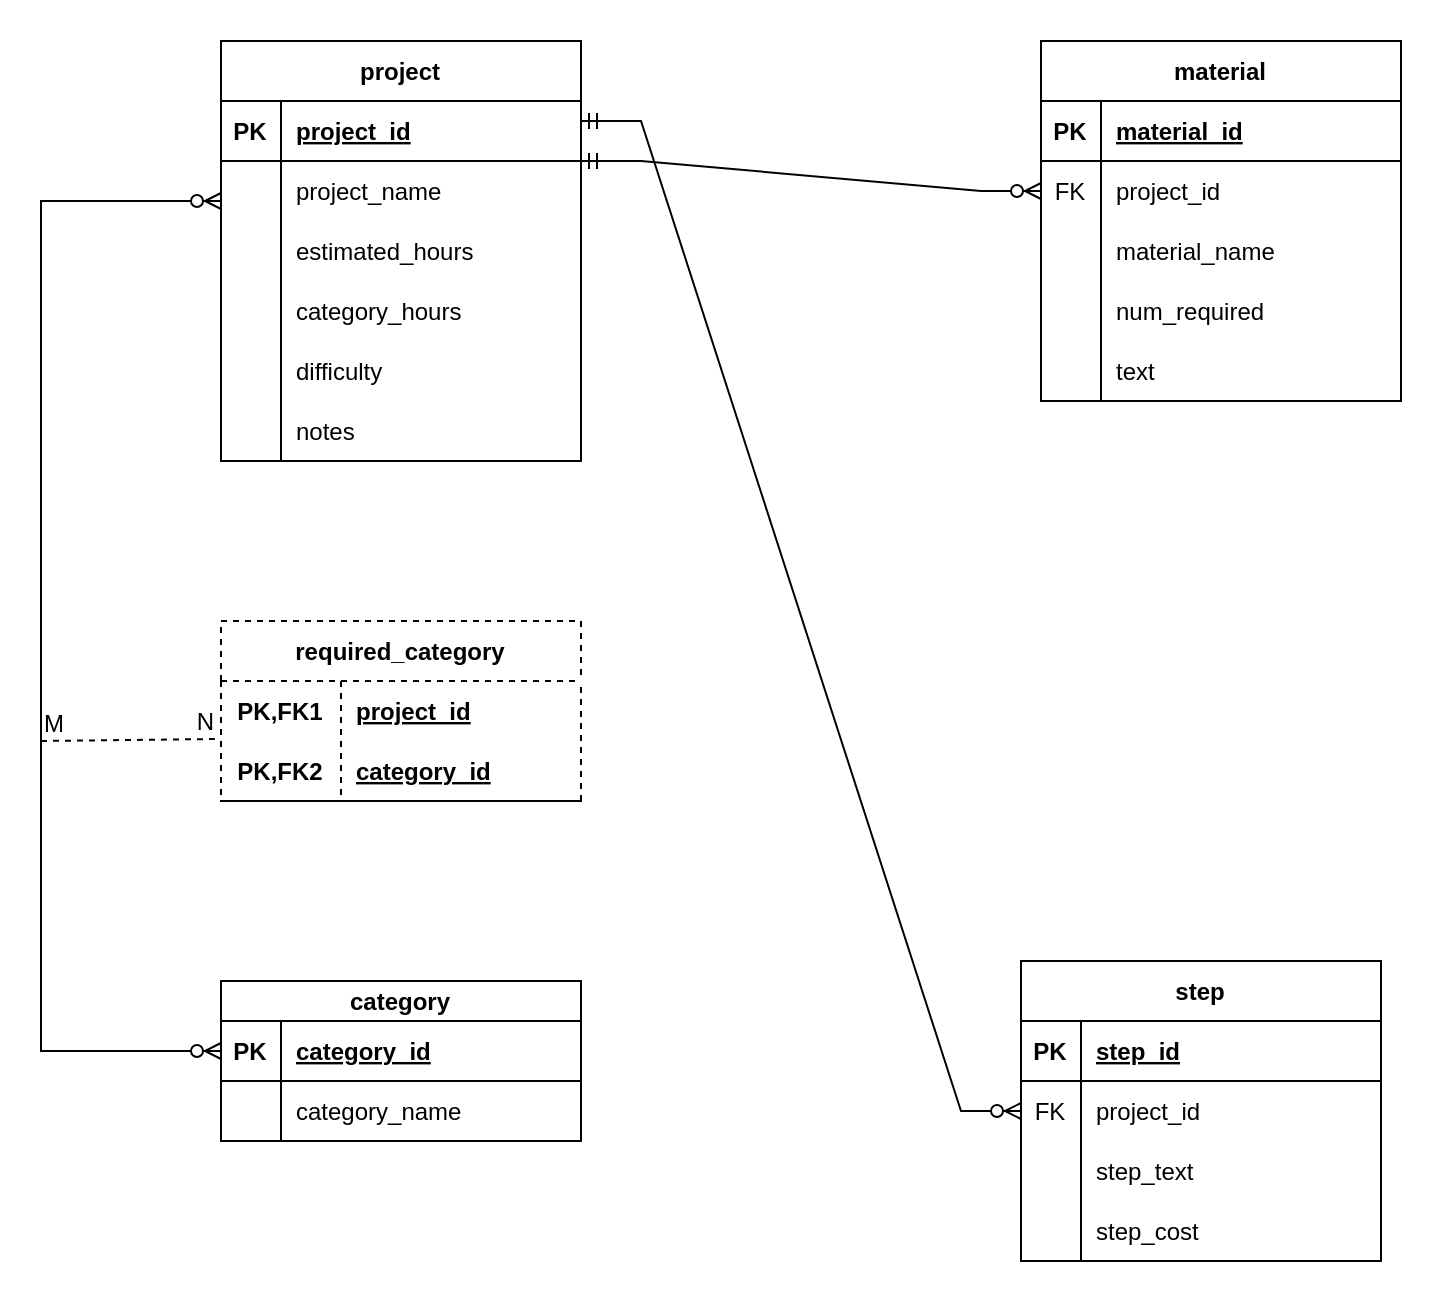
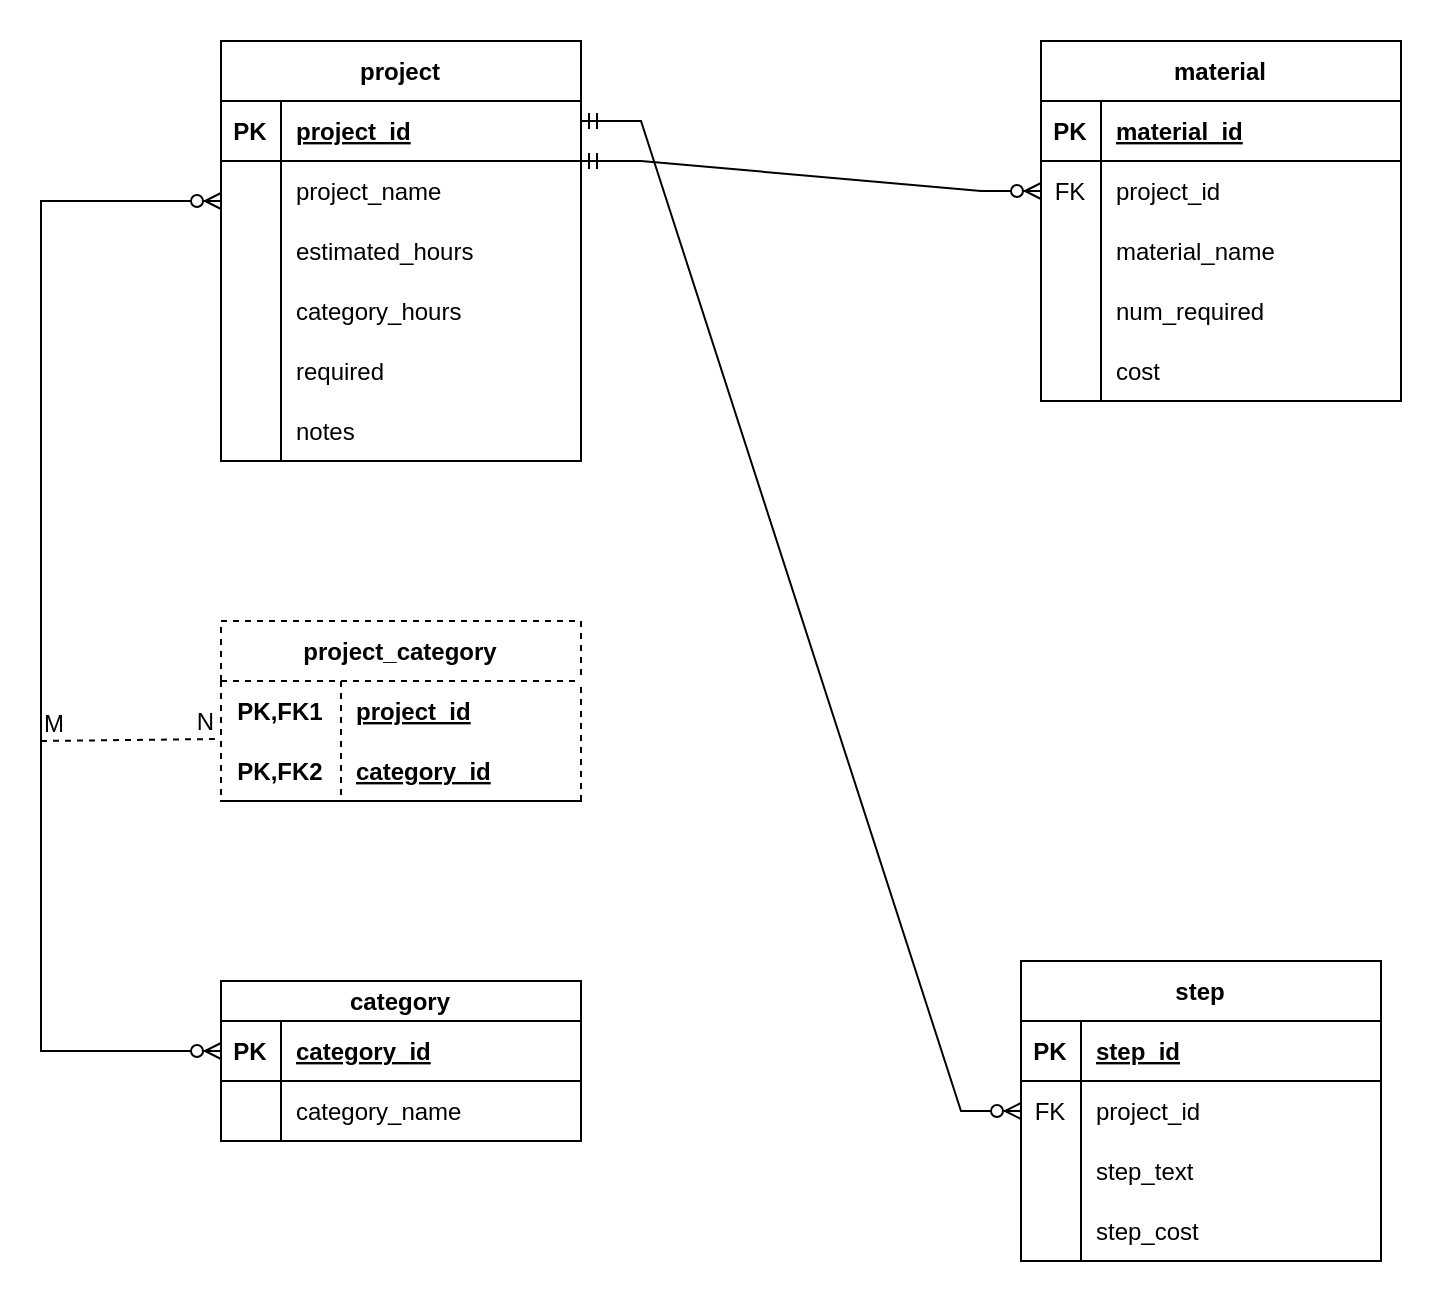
(354, 372) -> (347, 372)
(1143, 372) -> (1143, 372)
(400, 652) -> (400, 652)
